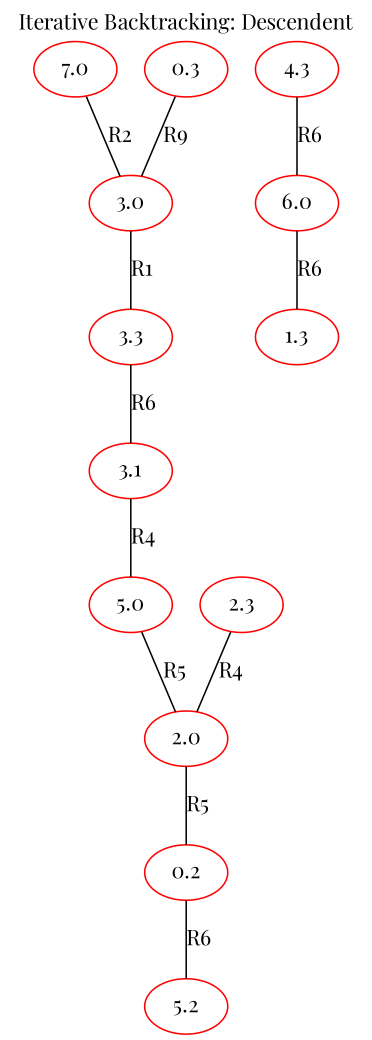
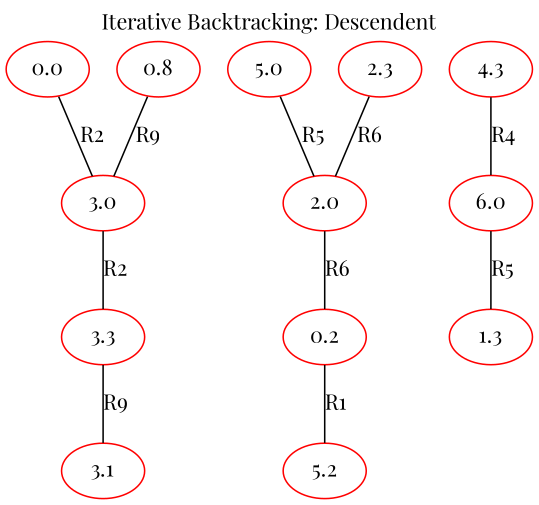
(75, 69) -> (48, 69)
(186, 69) -> (159, 69)
(310, 136) -> (503, 136)
(142, 270) -> (115, 270)
(310, 270) -> (503, 270)
(144, 404) -> (116, 404)
(131, 538) -> none
(231, 672) -> (370, 136)
(199, 806) -> (338, 270)
(199, 939) -> (336, 404)
